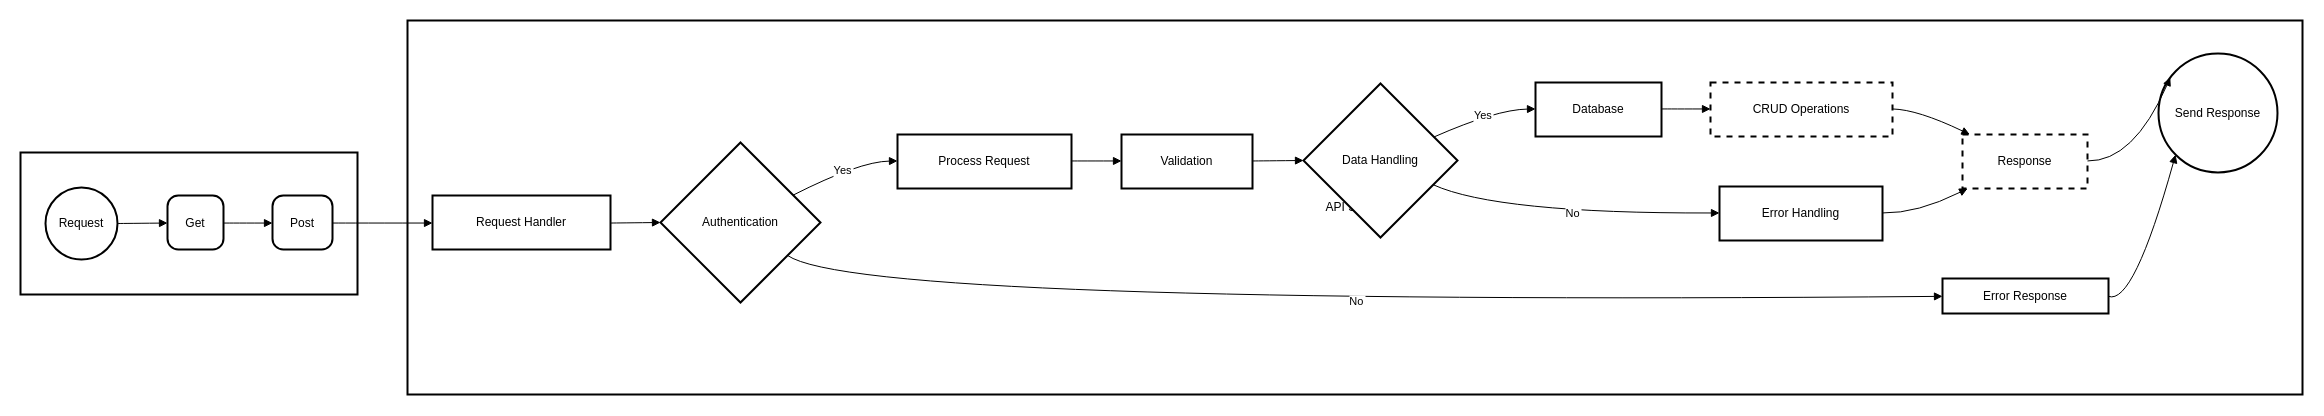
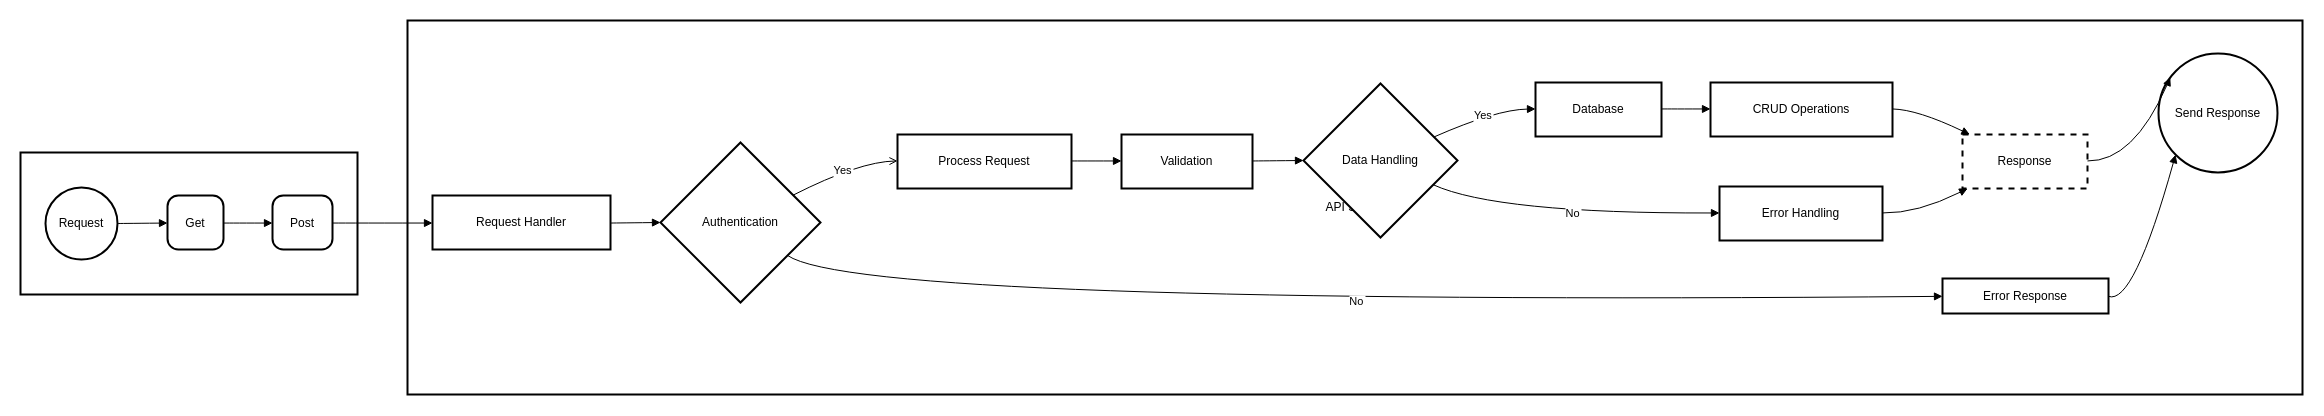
(1802, 110) -> (1802, 110)
(872, 164) -> (874, 164)
